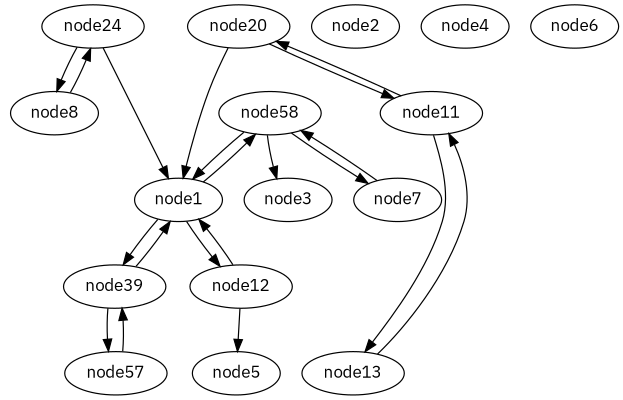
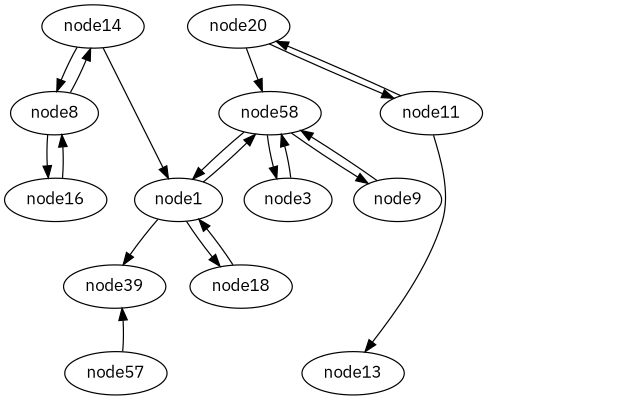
(93, 26) -> (93, 26)
(356, 26) -> none
(465, 26) -> none
(575, 26) -> none
(204, 106) -> (252, 64)
none -> (288, 162)
none -> (56, 200)
(398, 200) -> (398, 200)
(150, 249) -> none
(449, 259) -> none
(241, 287) -> (241, 287)
(107, 324) -> none
(236, 373) -> none
